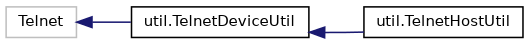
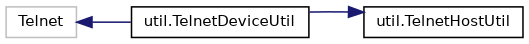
(344, 32) -> (329, 12)
